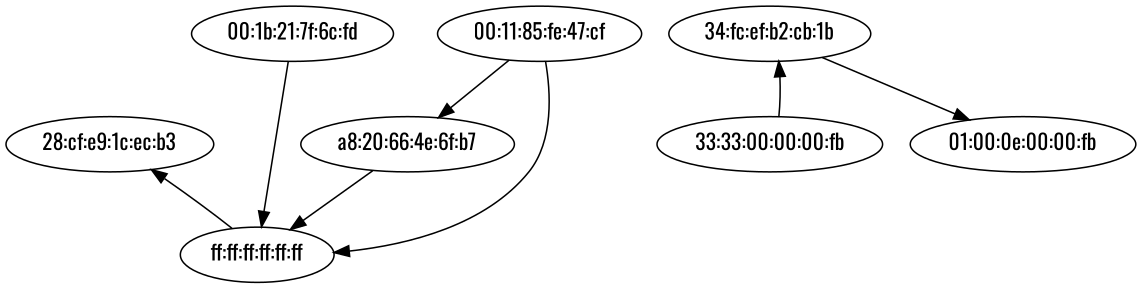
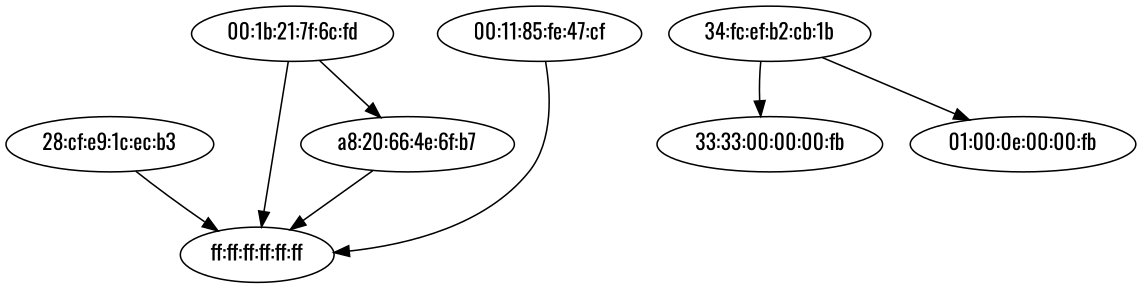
(480, 84) -> (345, 84)
(780, 96) -> (760, 81)
(199, 203) -> (170, 197)
